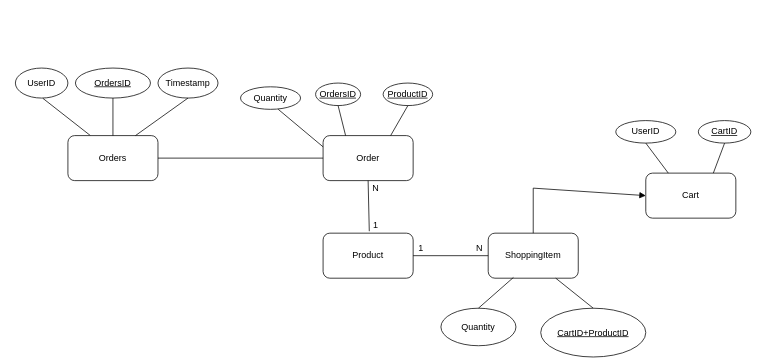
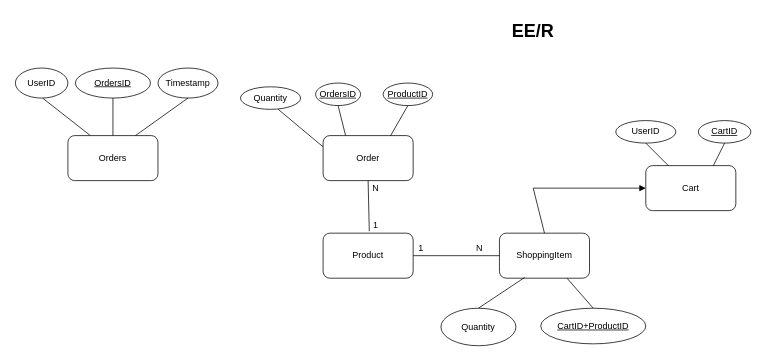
none -> (533, 31)
(240, 158) -> none
(690, 195) -> (690, 188)
(533, 255) -> (544, 255)
(593, 332) -> (593, 326)
